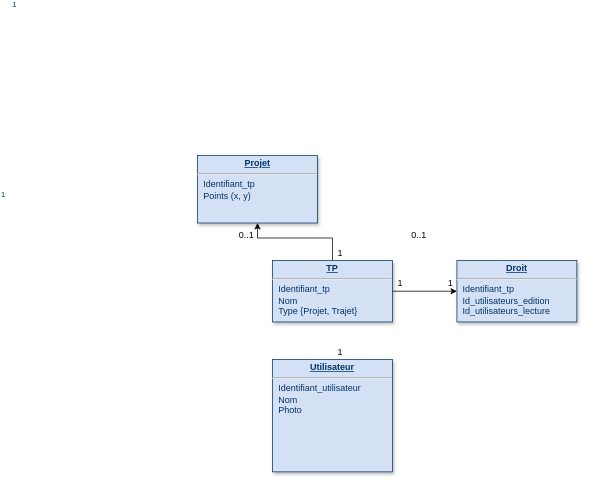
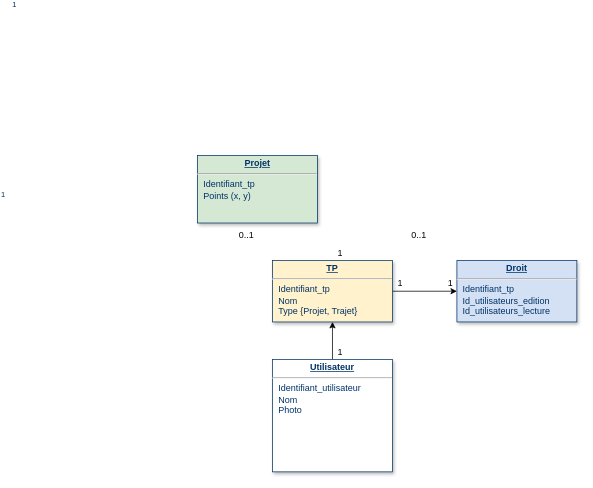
(258, 189) -> (258, 189)
(333, 248) -> none
(333, 291) -> (333, 291)
none -> (333, 343)
(333, 416) -> (333, 416)
